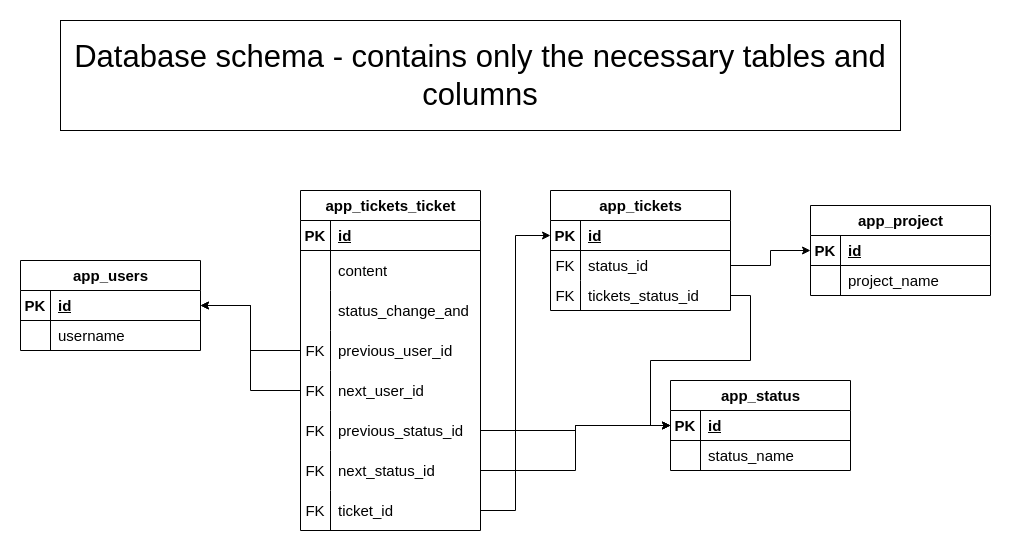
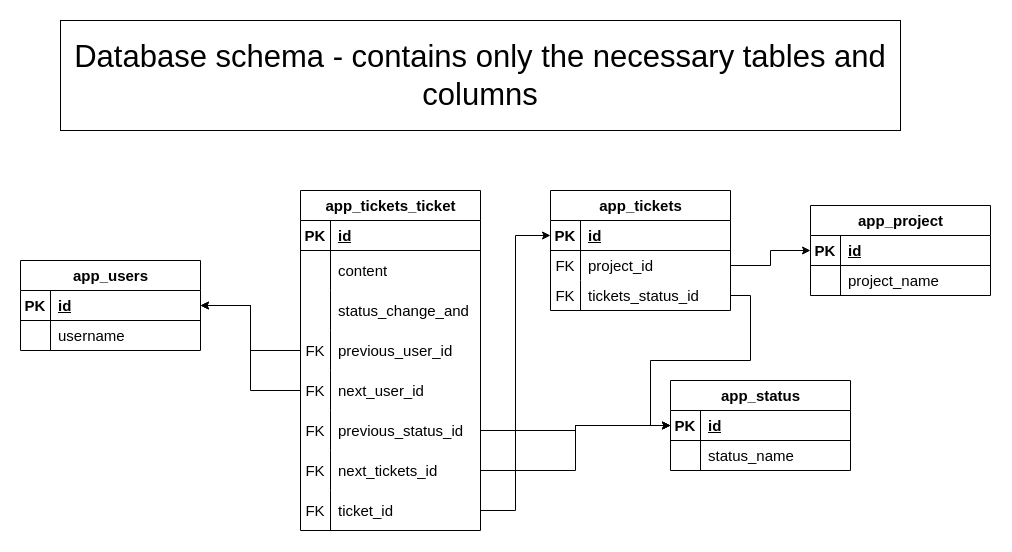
(624, 266) -> (629, 266)
(395, 471) -> (398, 471)
